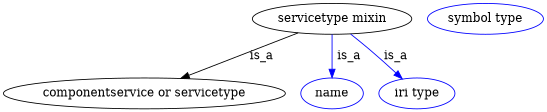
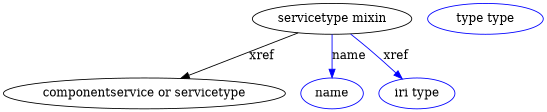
(485, 19) -> (485, 19)
(262, 56) -> (262, 56)
(349, 56) -> (349, 56)
(396, 56) -> (396, 56)
